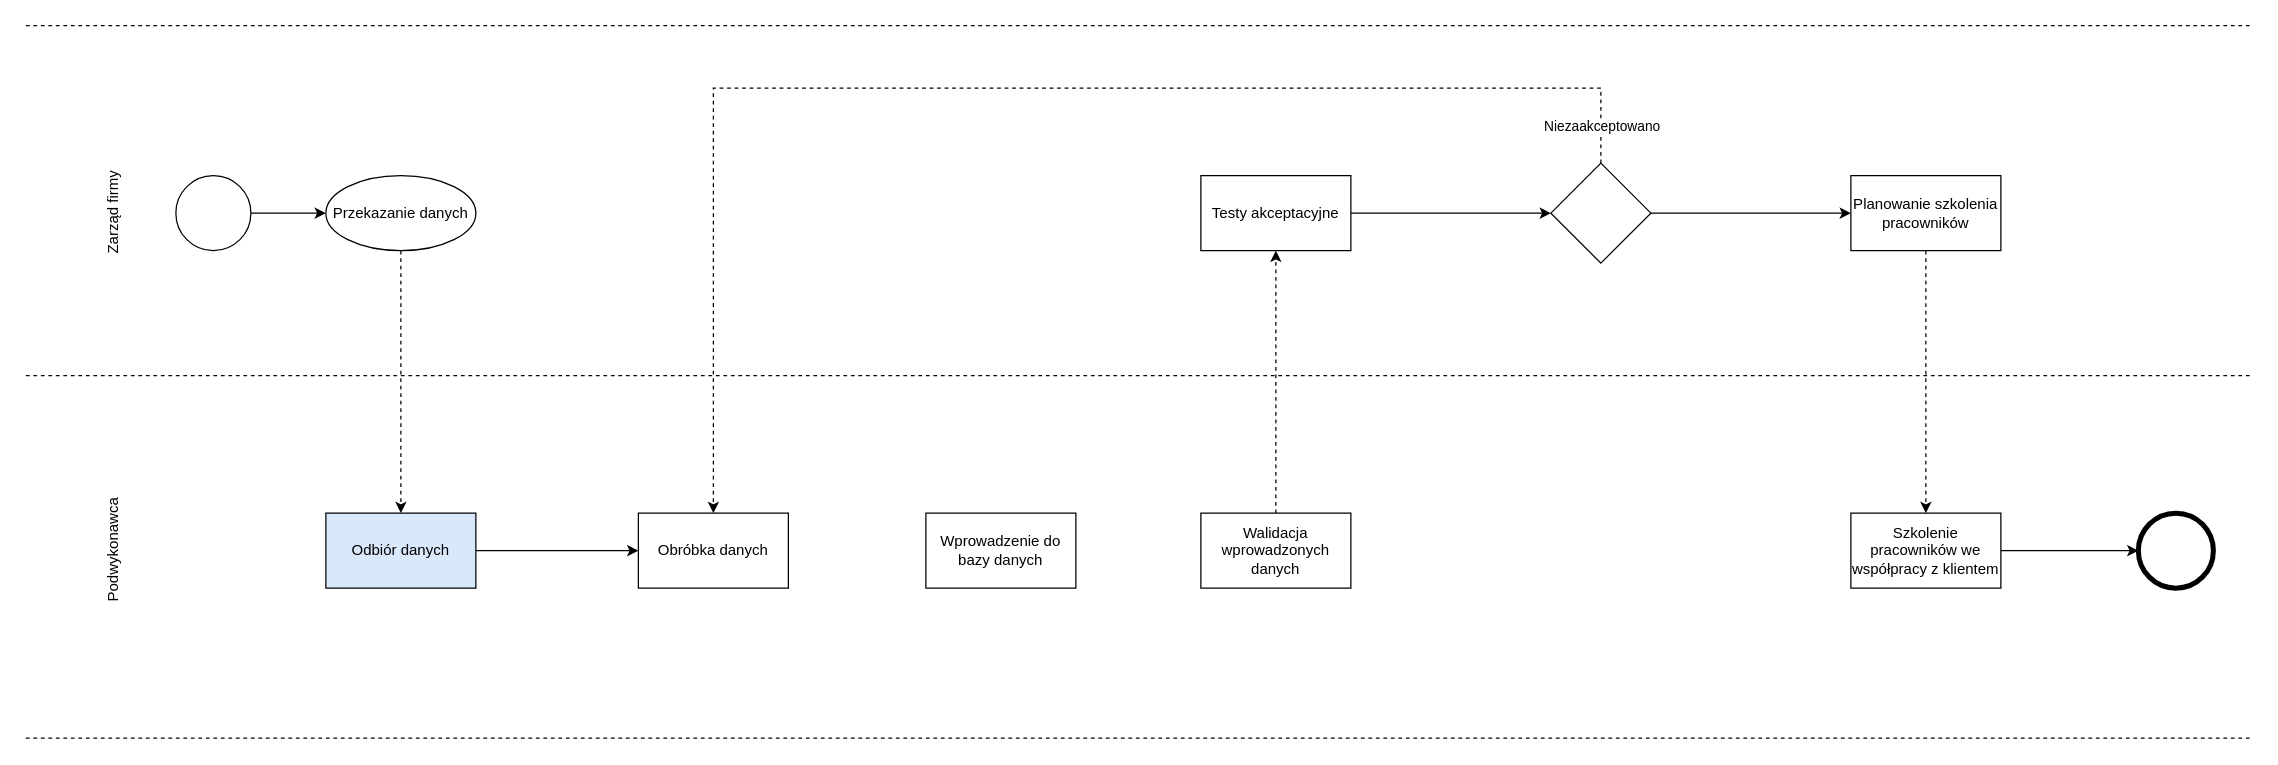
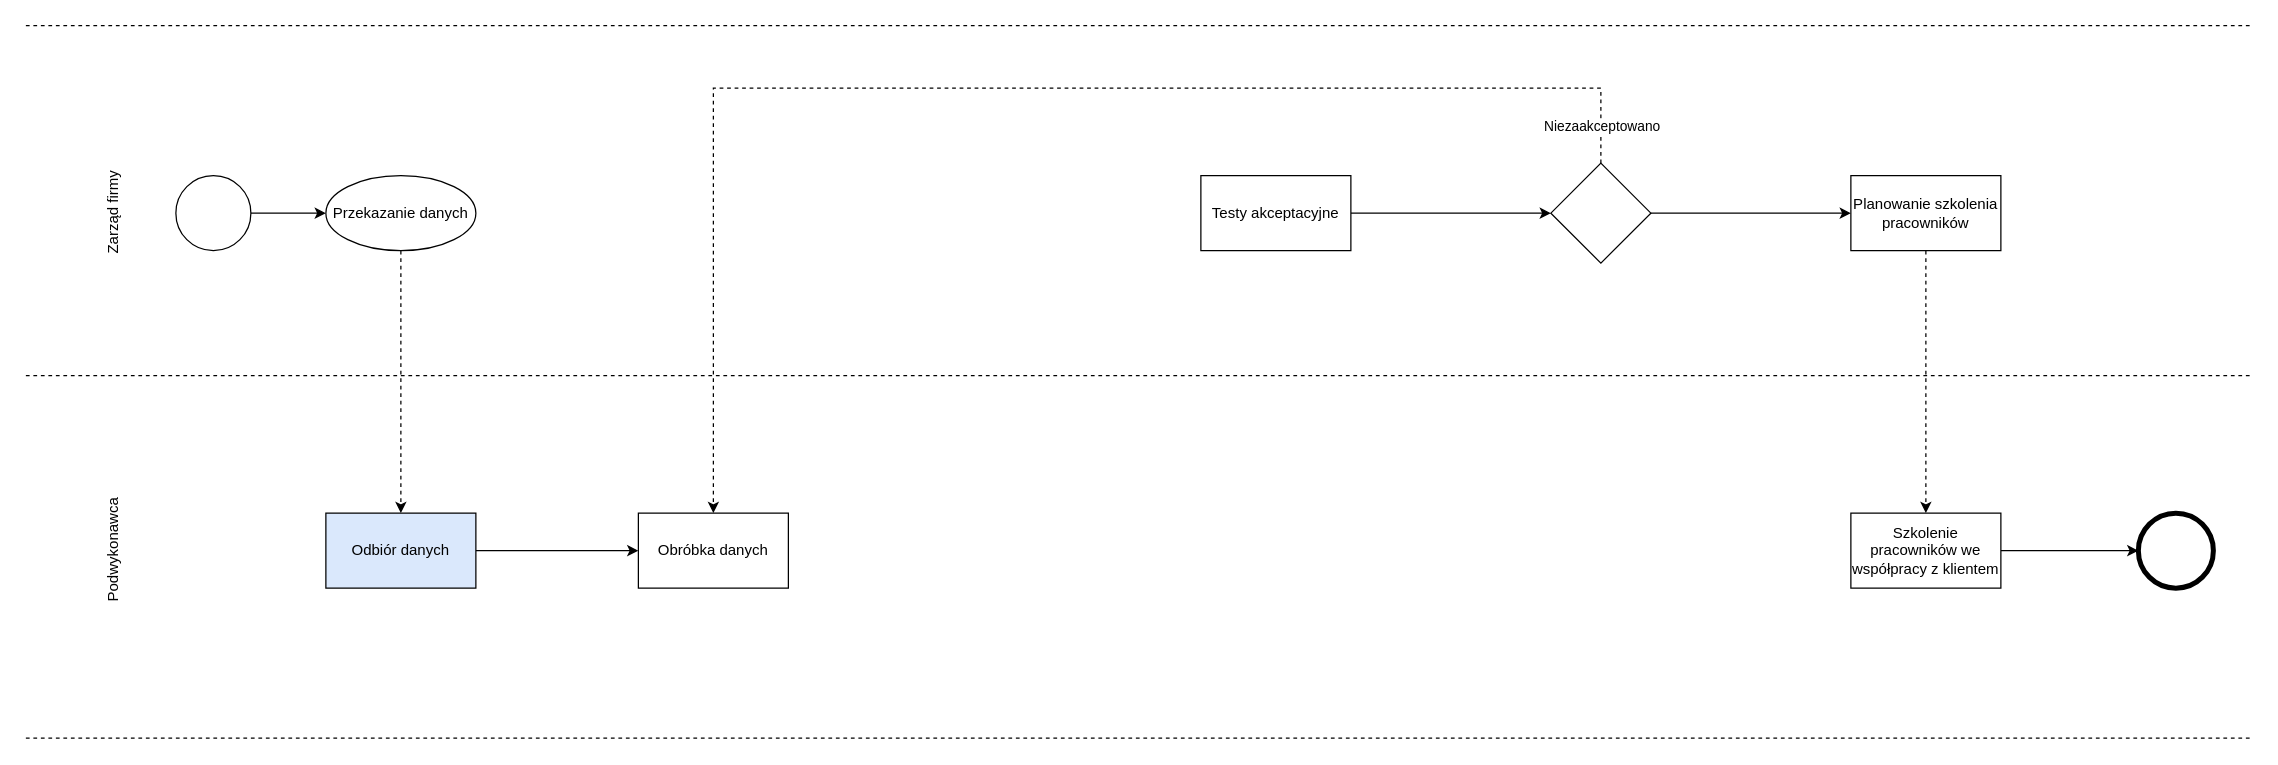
(1276, 386) -> none
(1001, 551) -> none
(1276, 551) -> none
